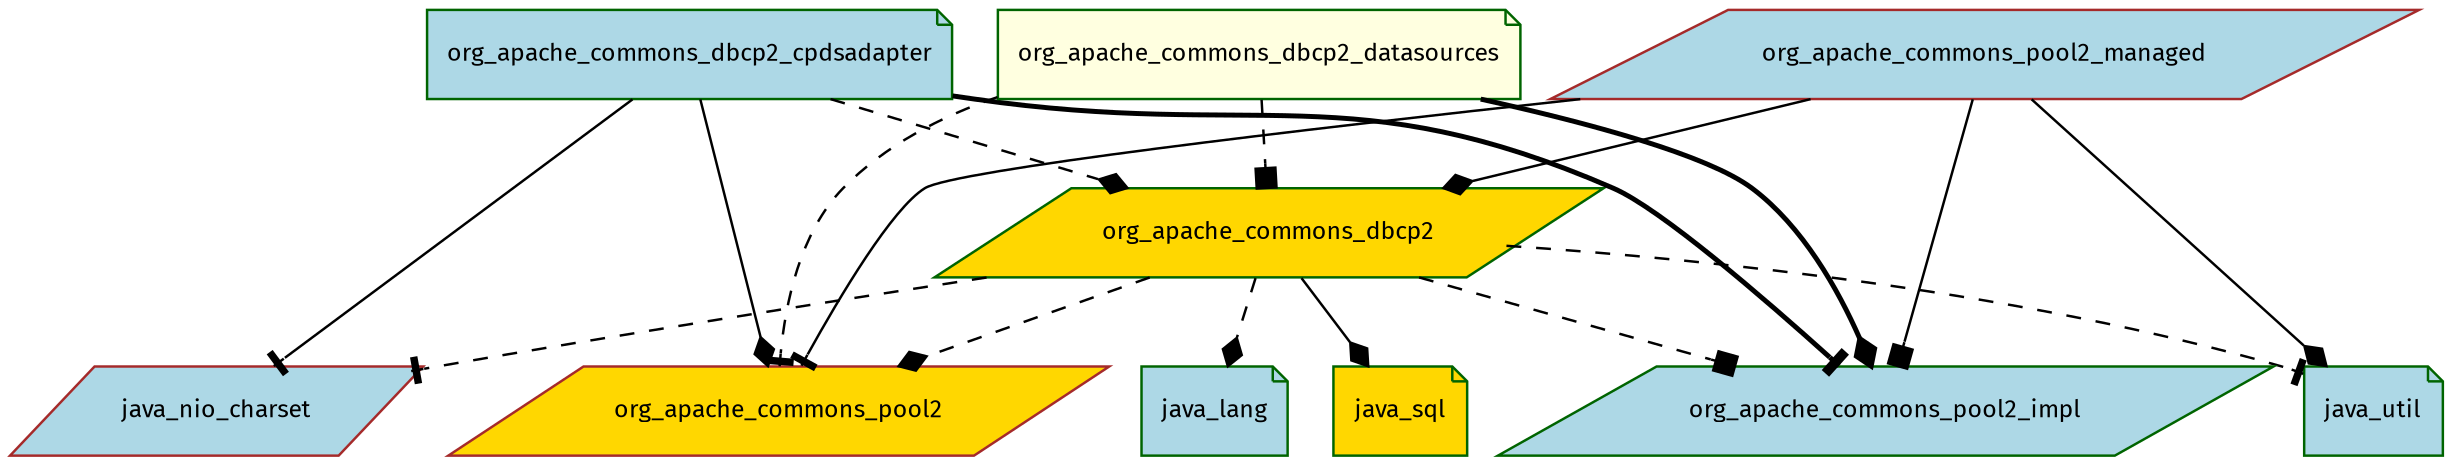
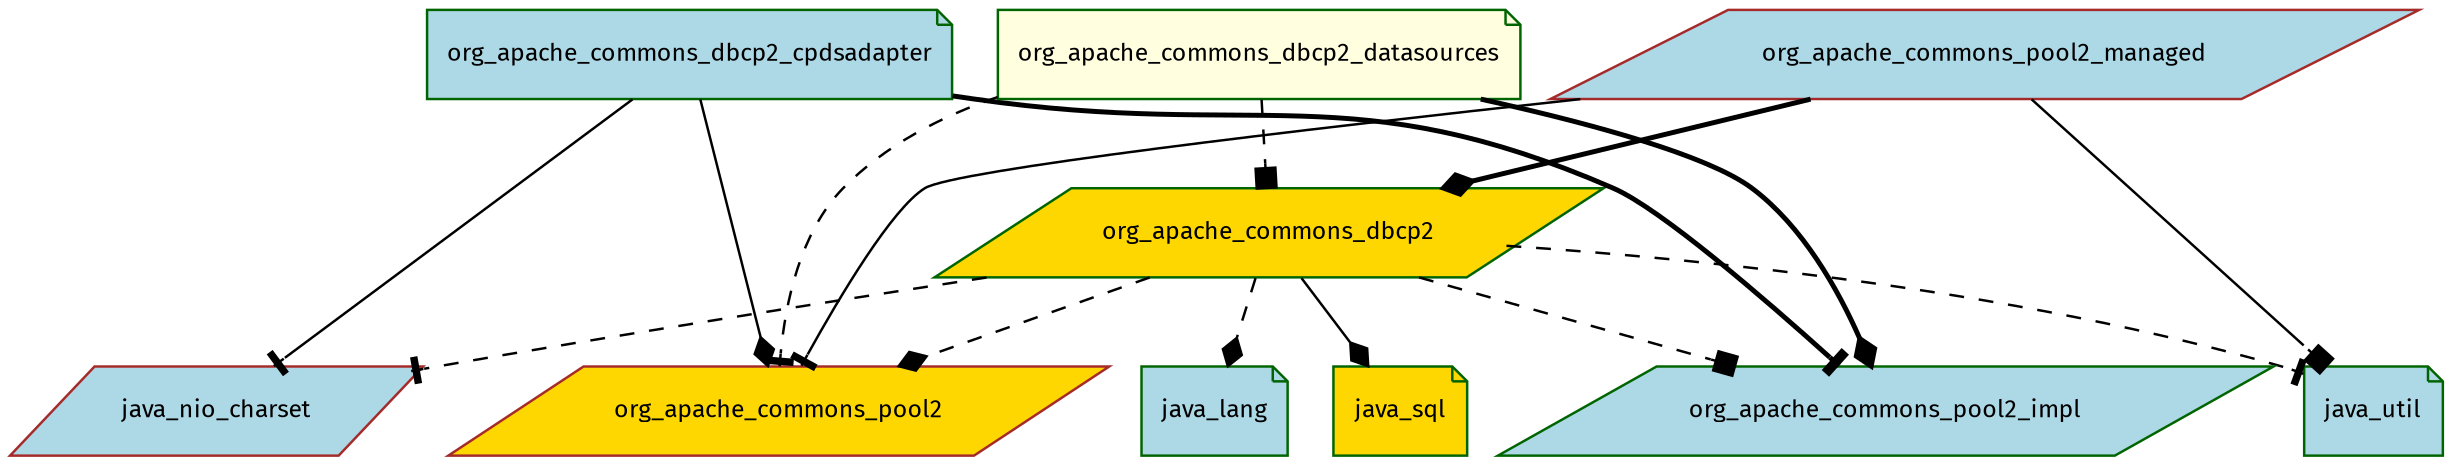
(1675, 132) -> (1675, 132)
(964, 139) -> none
(1939, 221) -> none
(2168, 222) -> (2168, 222)
